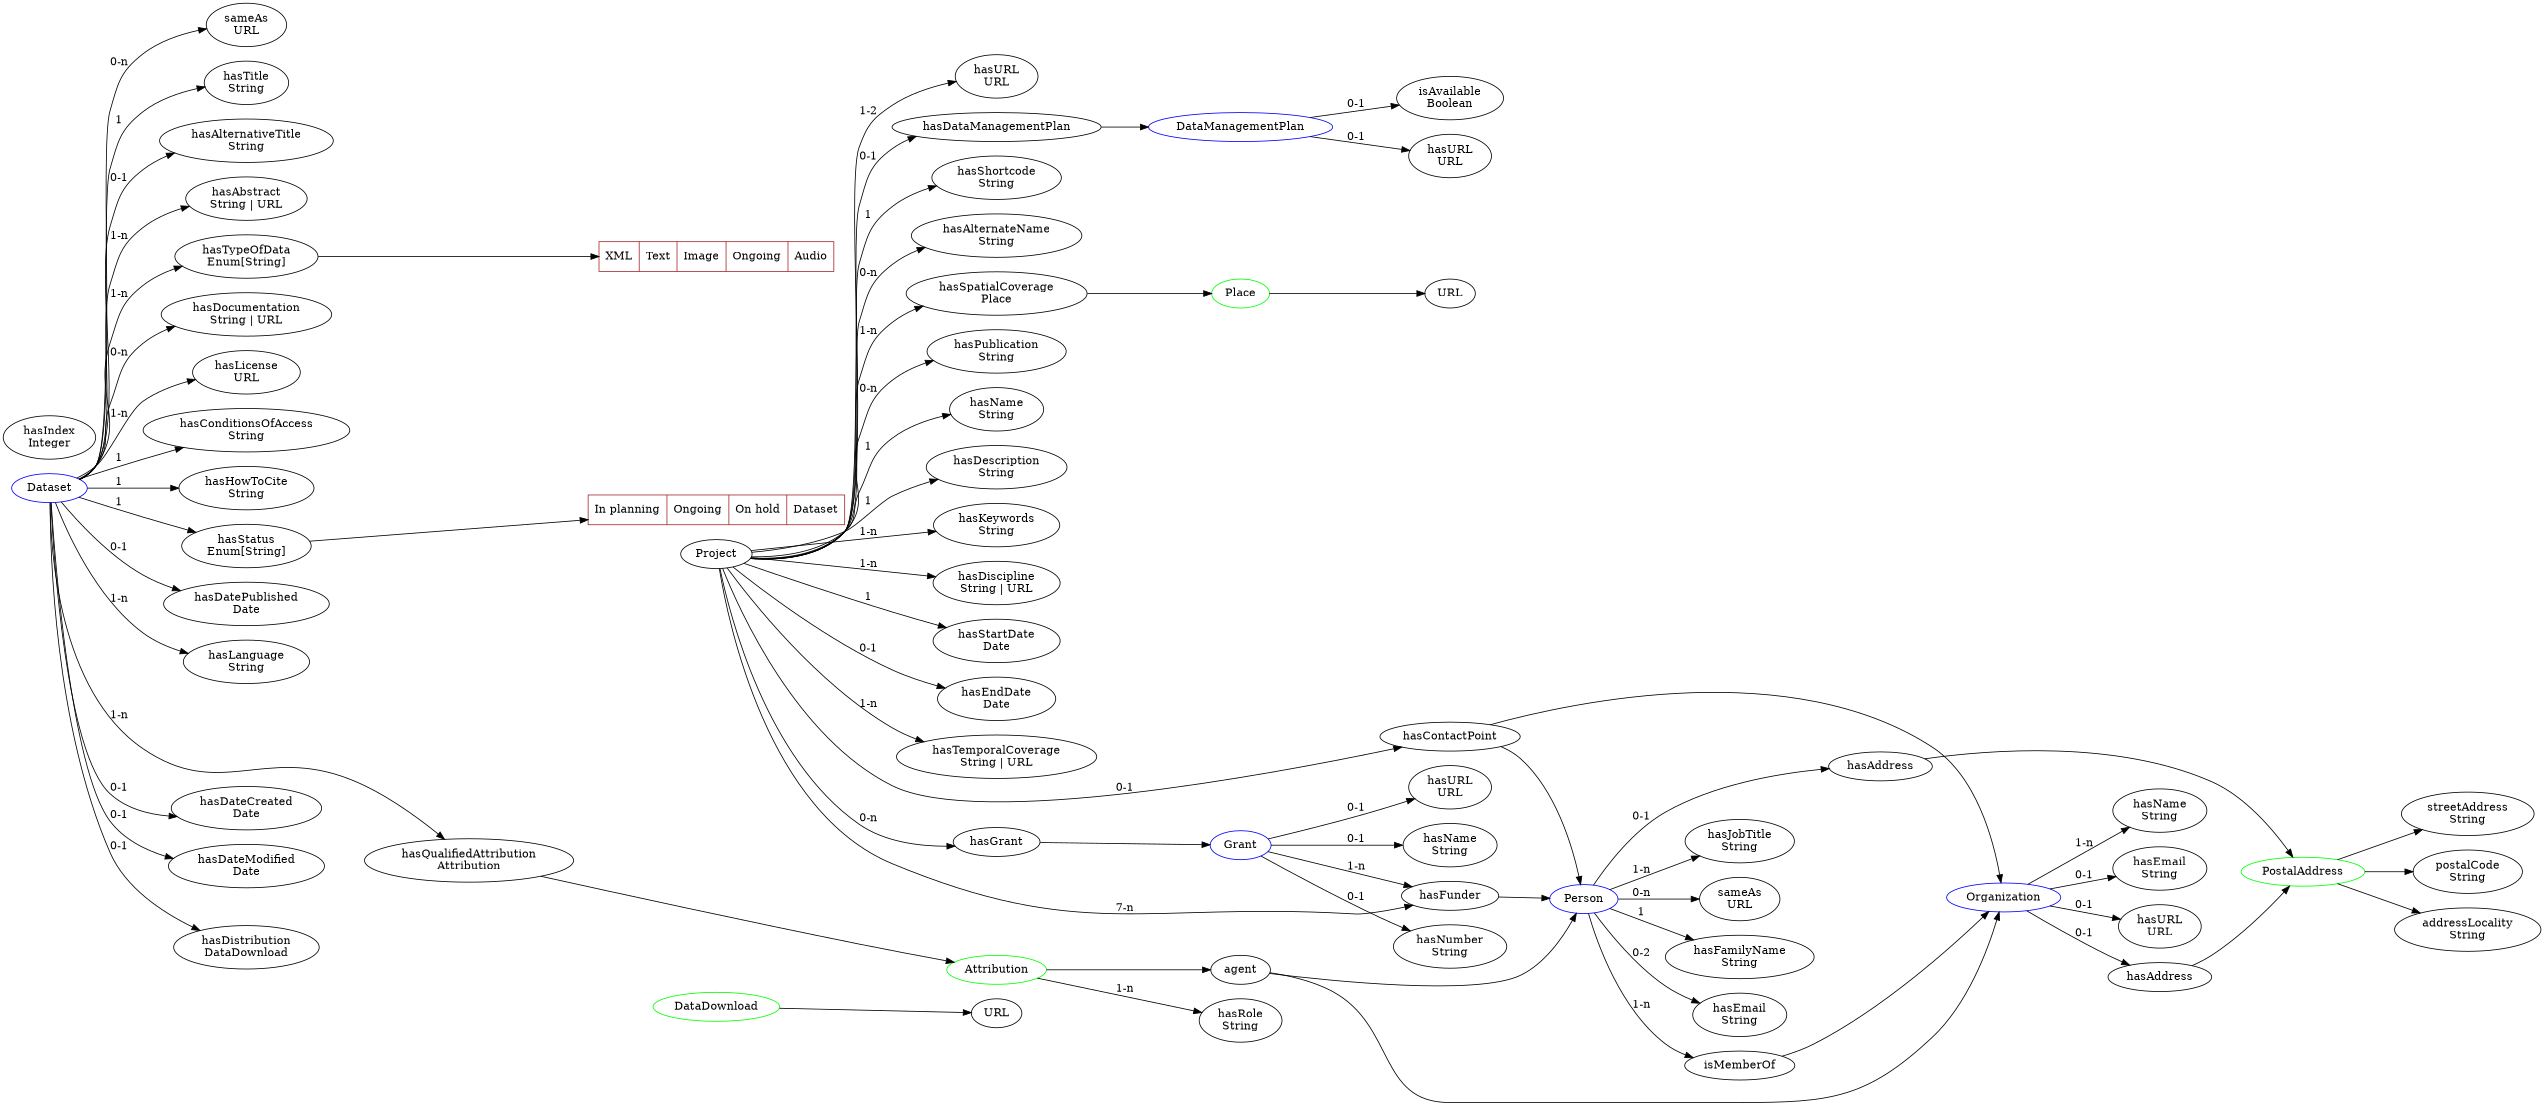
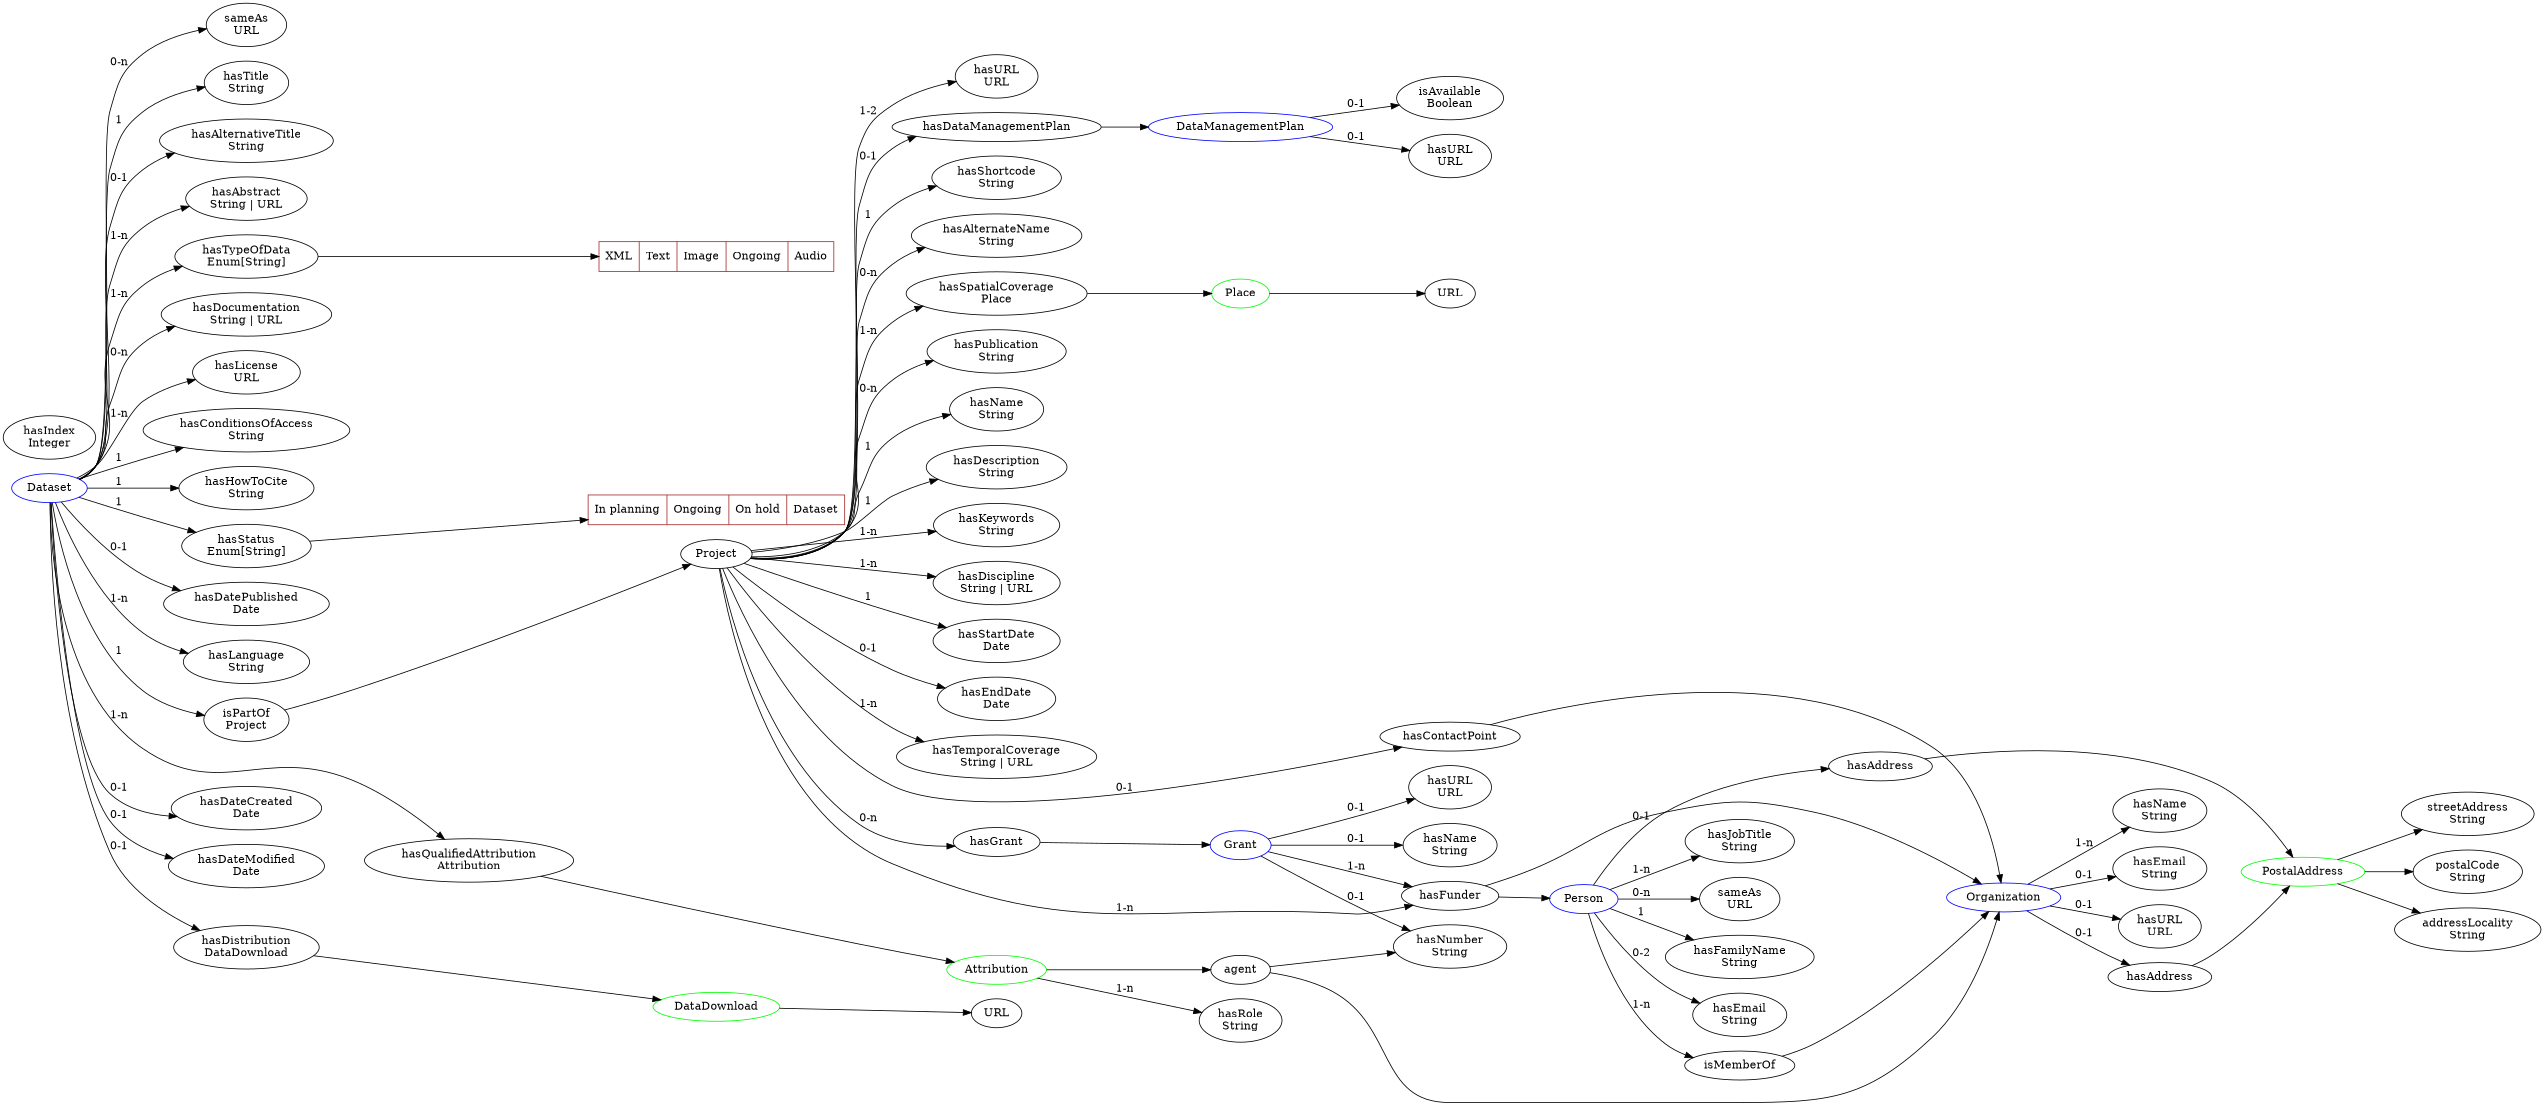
none -> (246, 720)
none -> (1729, 802)
(1553, 803) -> none
(1125, 908) -> (1125, 908)
none -> (483, 977)
(1434, 986) -> (1329, 960)
